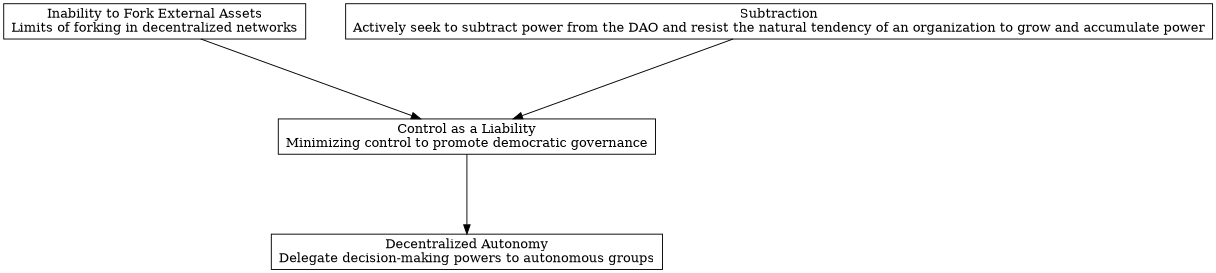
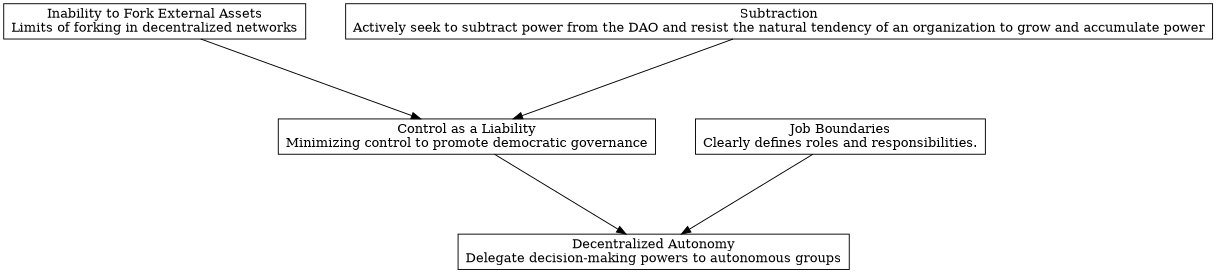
none -> (840, 137)
